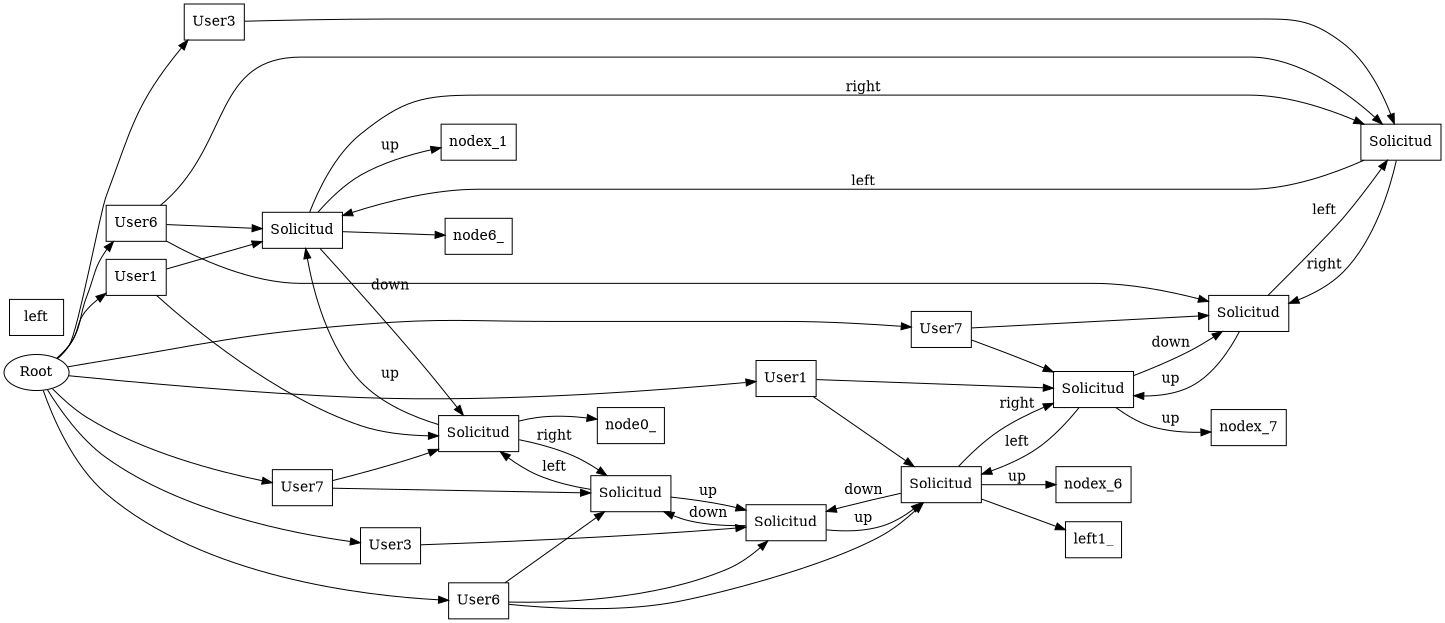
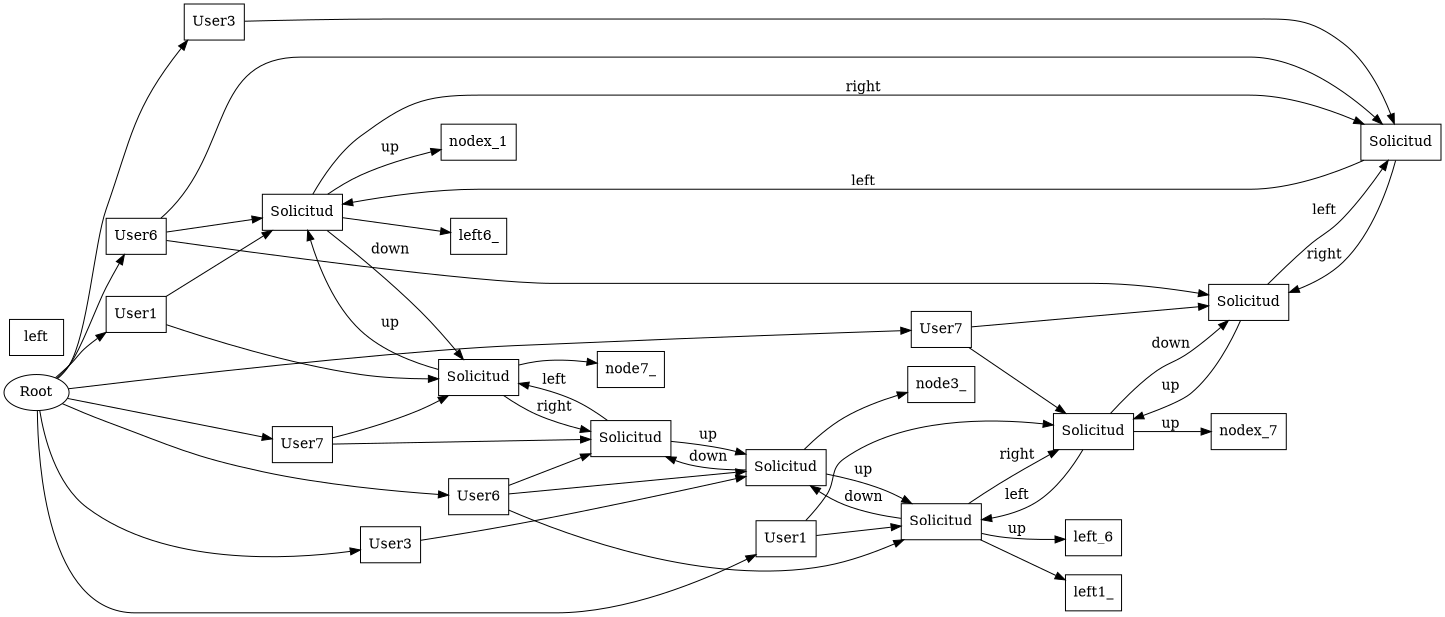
(479, 236) -> (479, 236)
none -> (941, 385)
(631, 426) -> (631, 370)
(1094, 485) -> (1094, 538)
